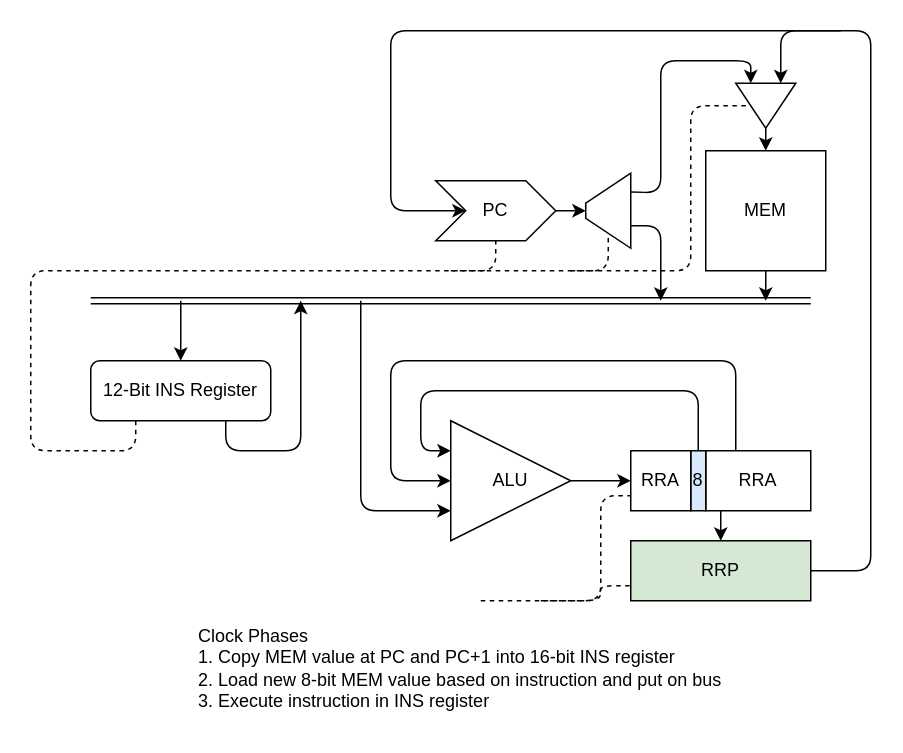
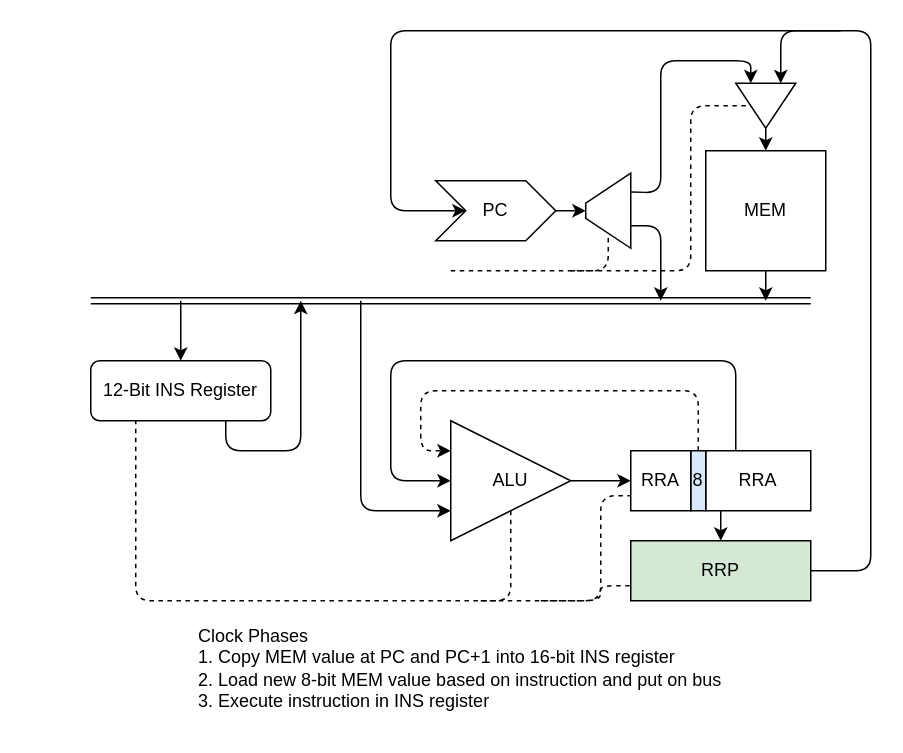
(110, 271) -> none
(555, 391) -> (555, 391)
none -> (234, 601)
